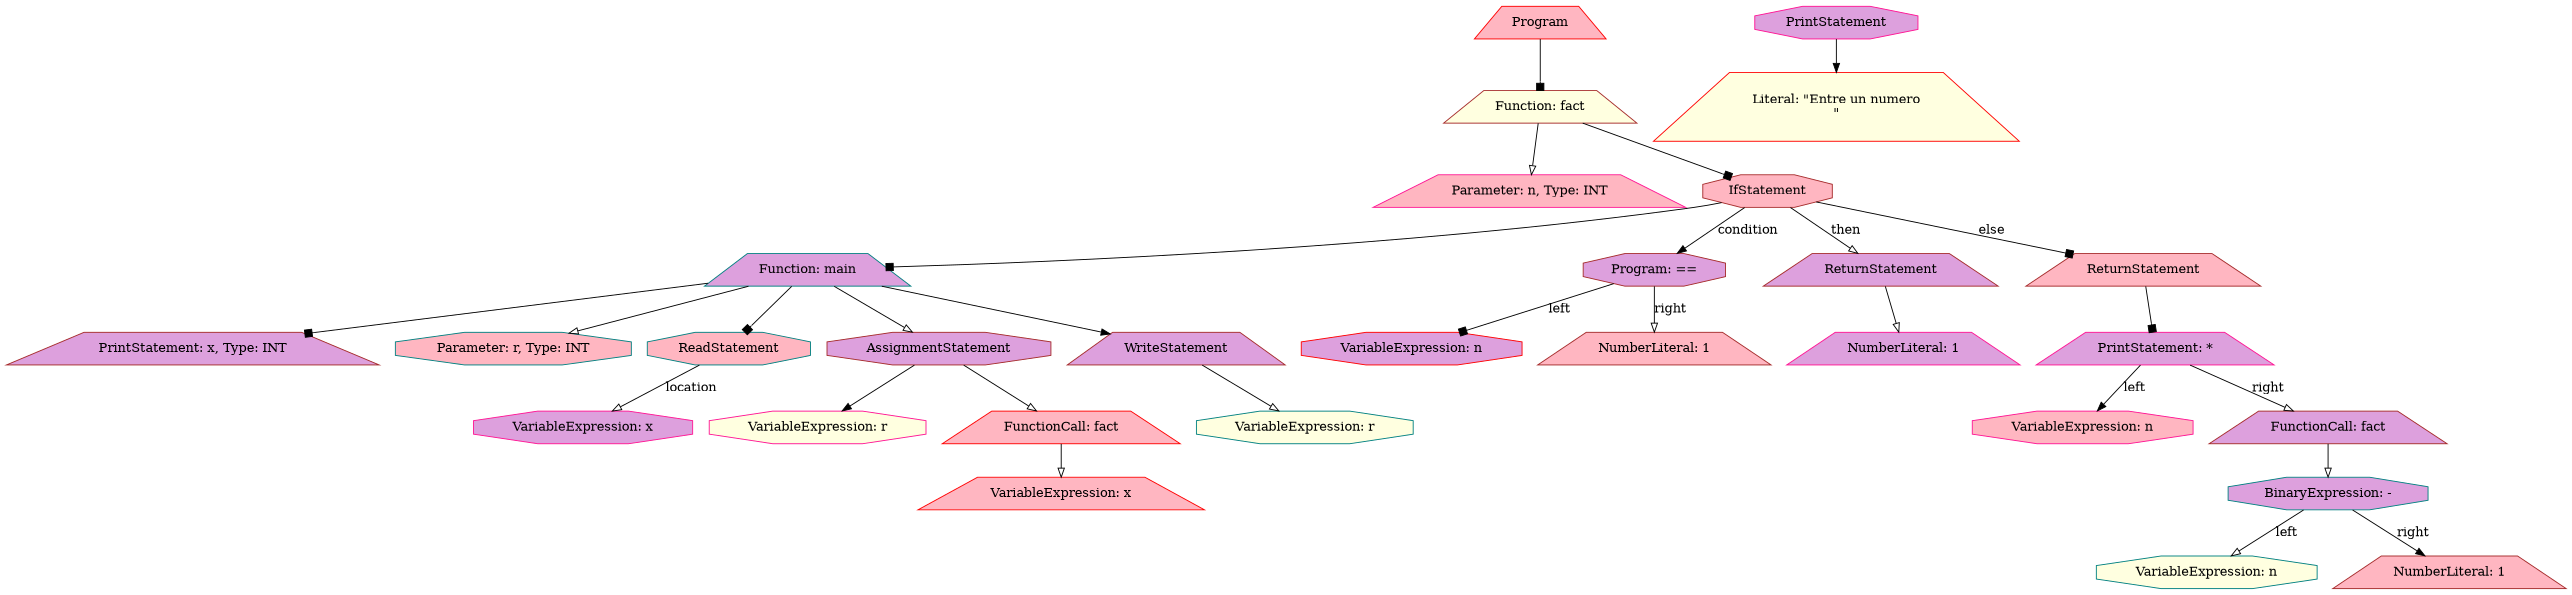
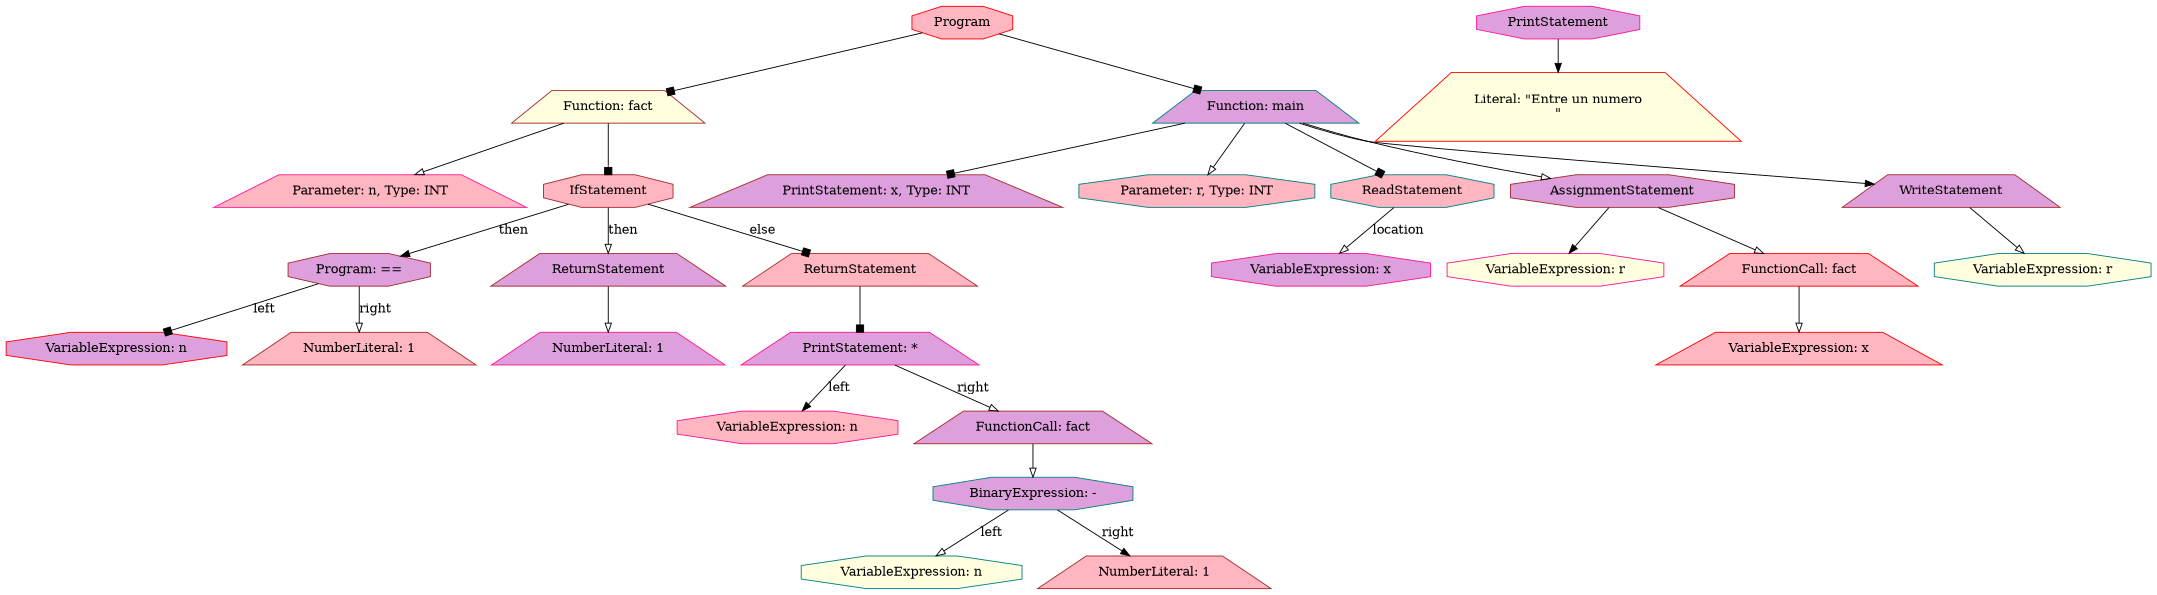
(1540, 23) -> (962, 23)
(1748, 230) -> (514, 230)
(1309, 246) -> (1096, 61)
